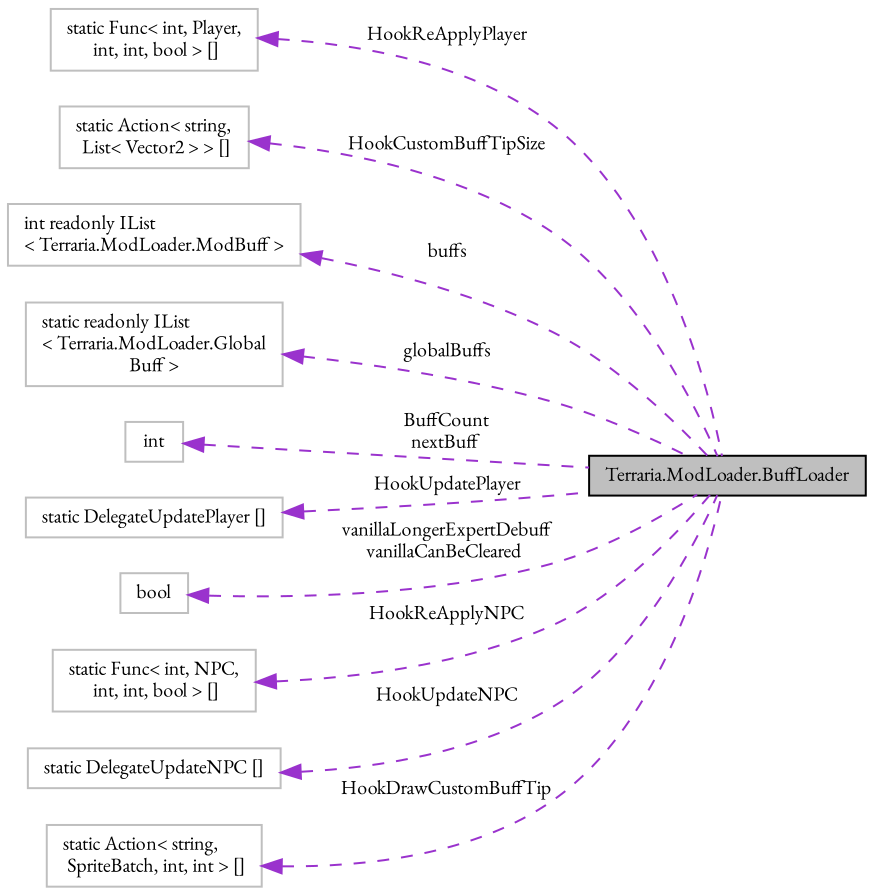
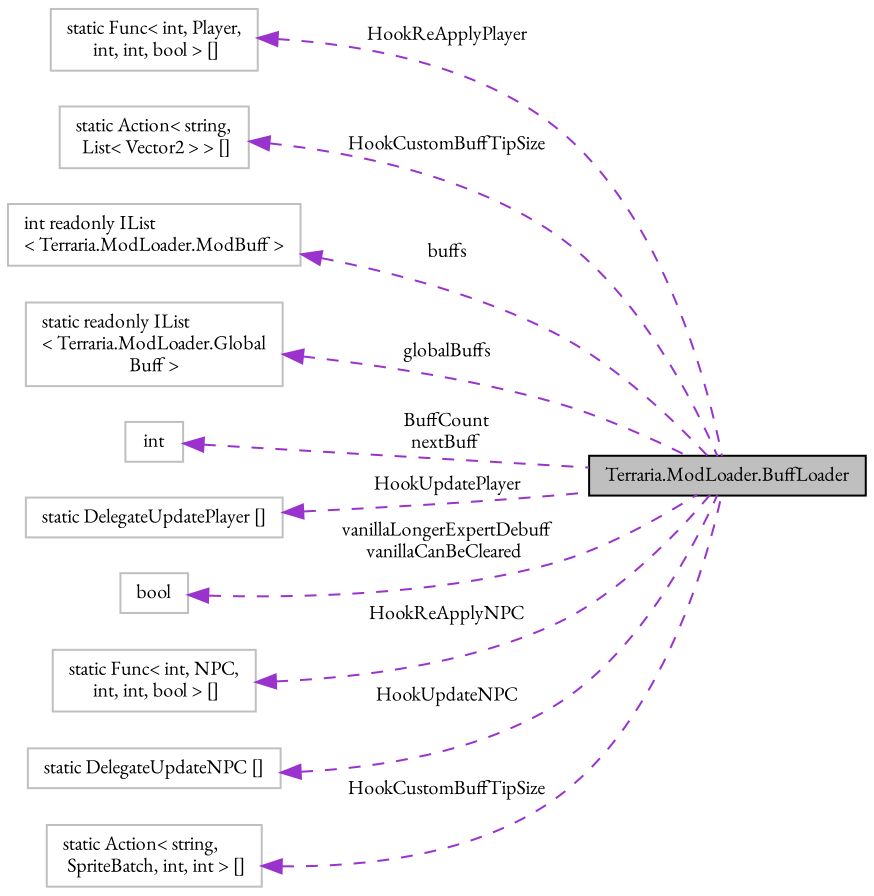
(445, 789) -> (445, 789)
